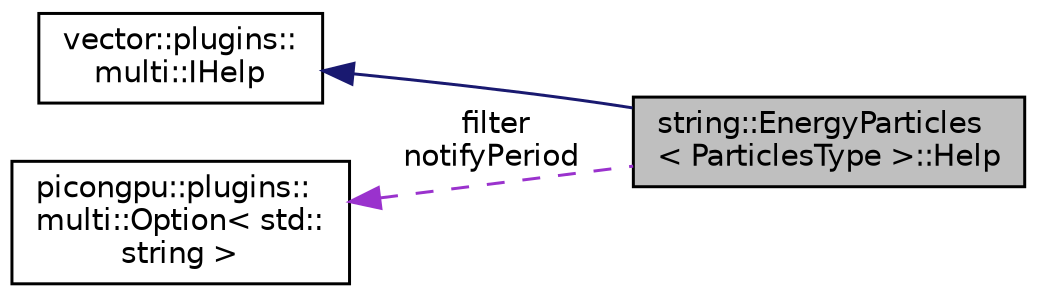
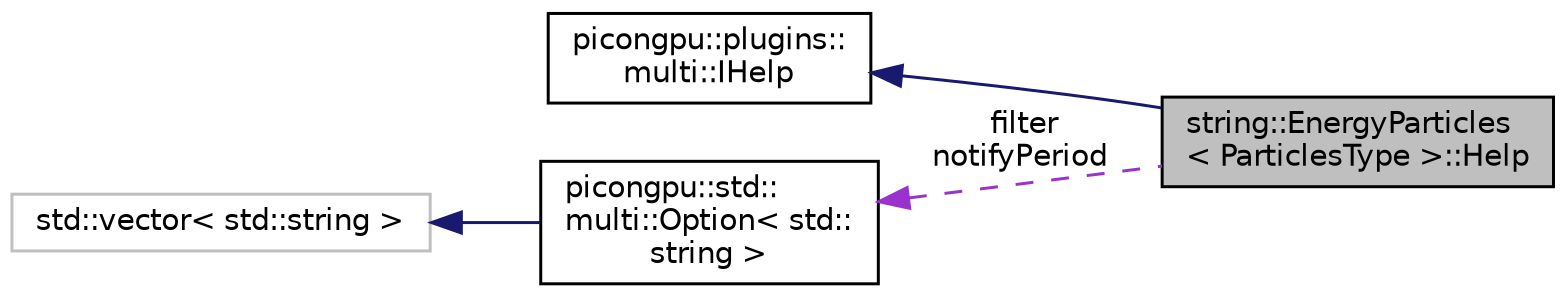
(181, 58) -> (710, 58)
(181, 223) -> (710, 223)
none -> (221, 223)
